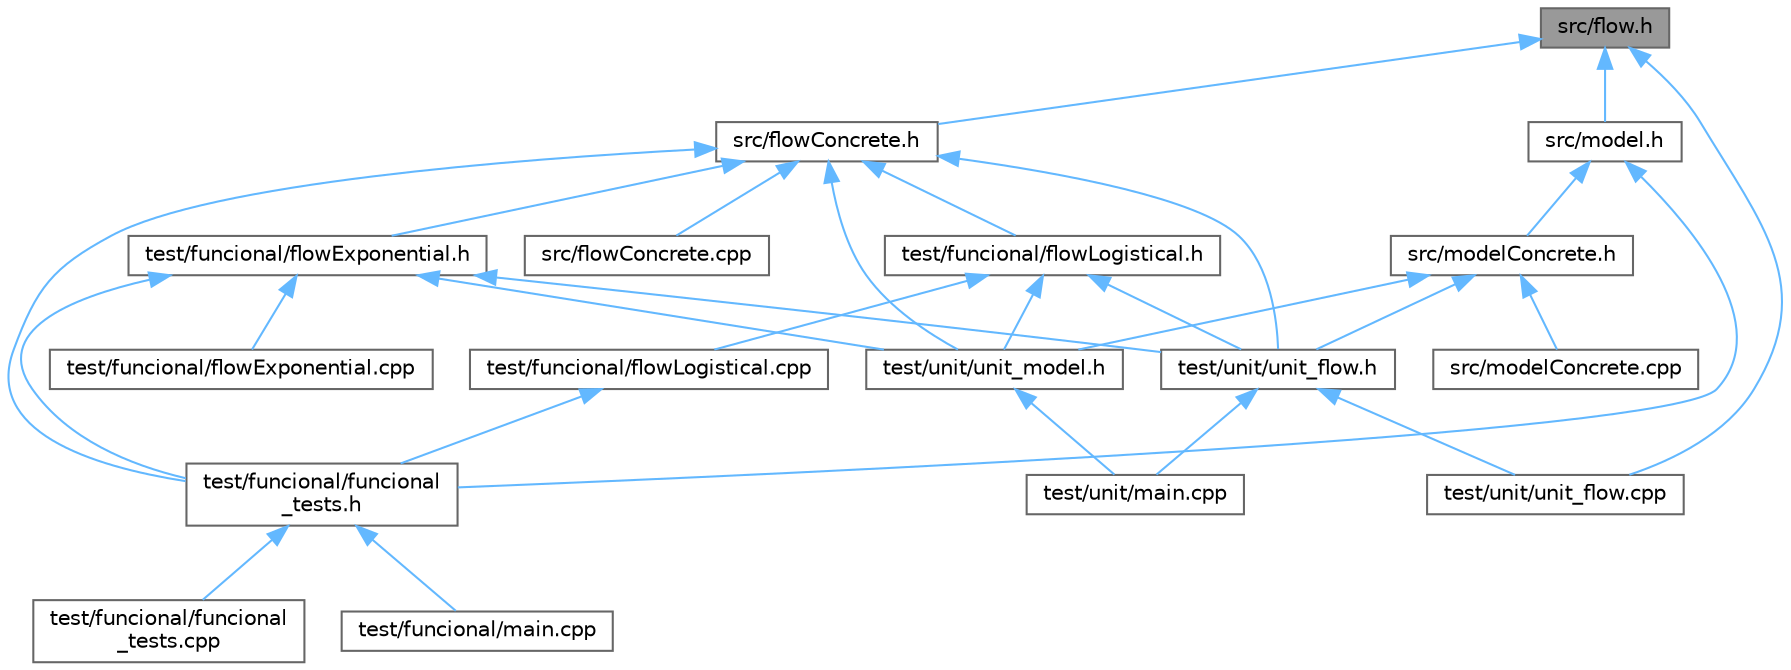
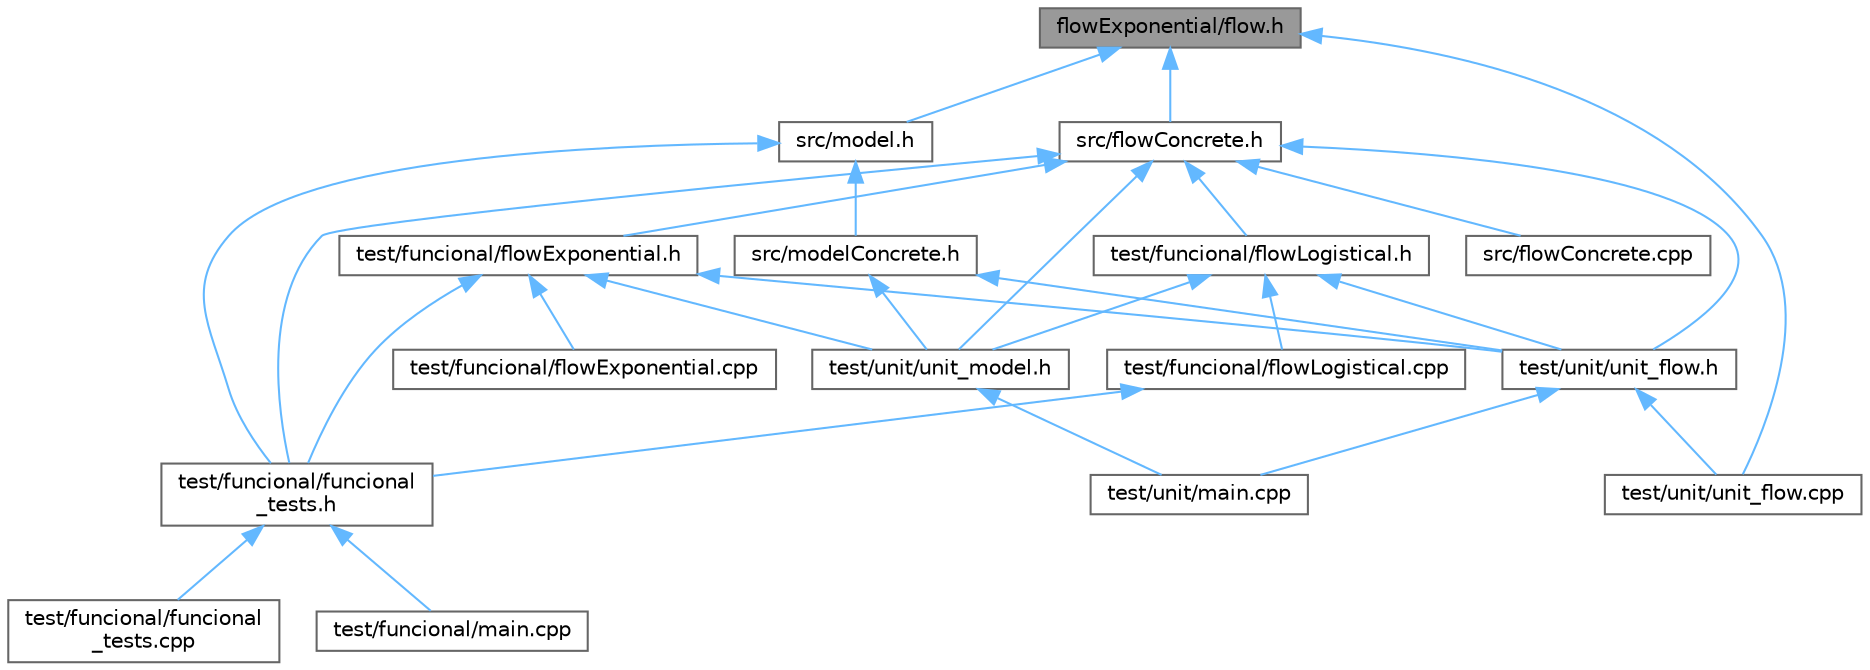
(1605, 28) -> (1170, 28)
(1566, 369) -> none
